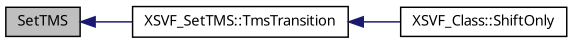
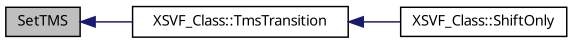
(240, 22) -> (240, 22)
